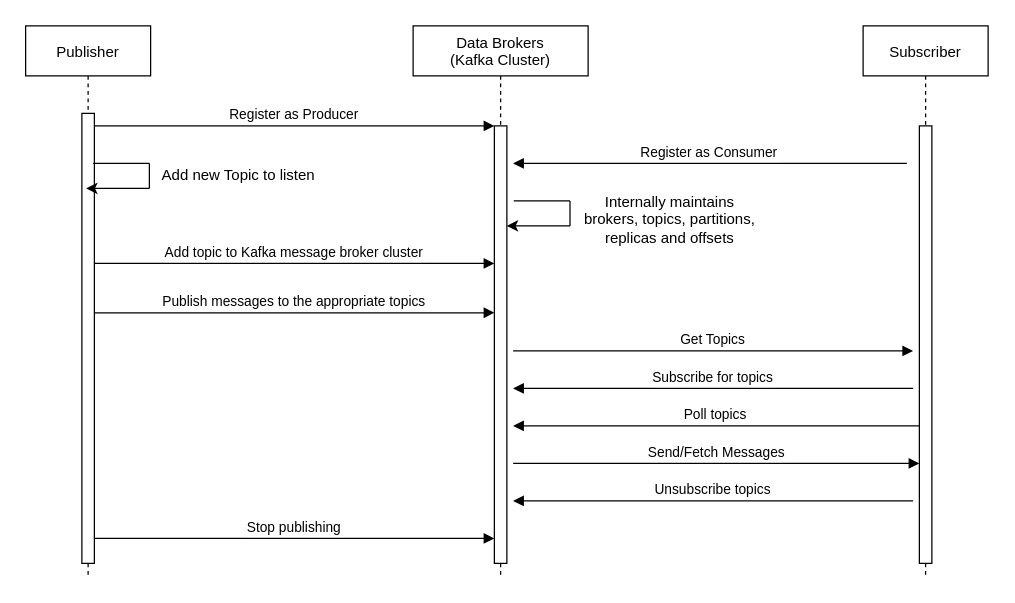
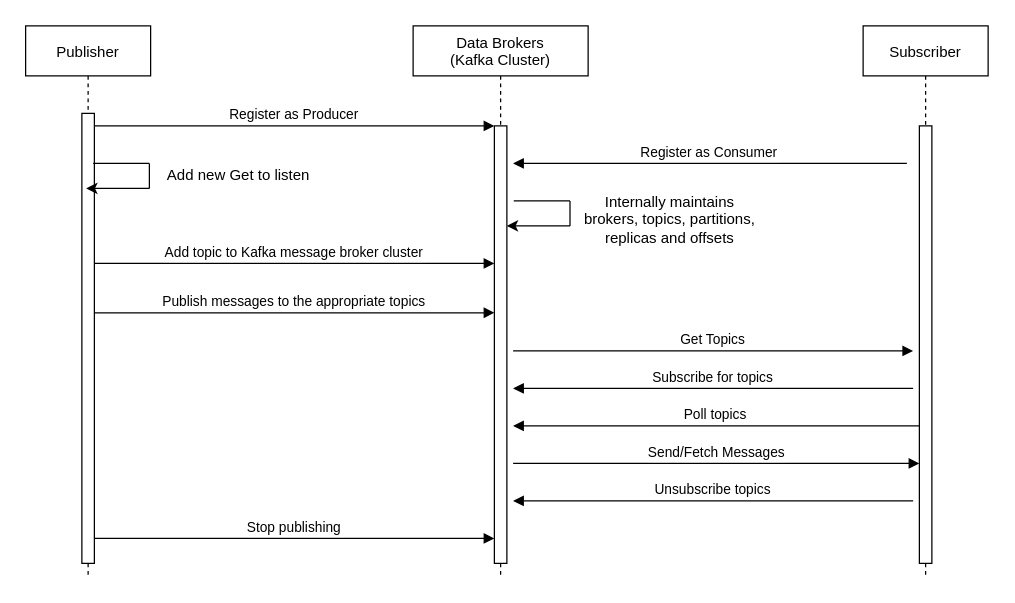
(239, 176) -> (239, 176)
